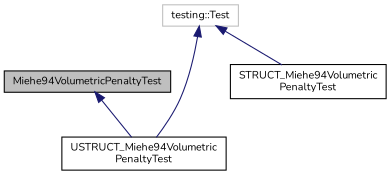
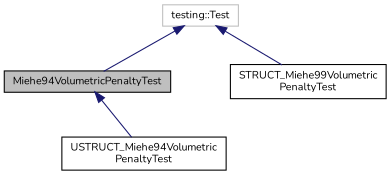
(308, 82) -> (308, 82)
(184, 90) -> (139, 51)
